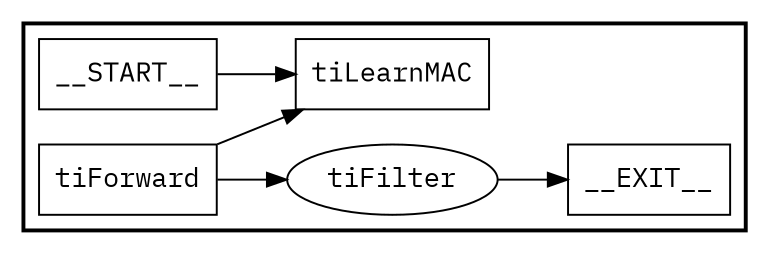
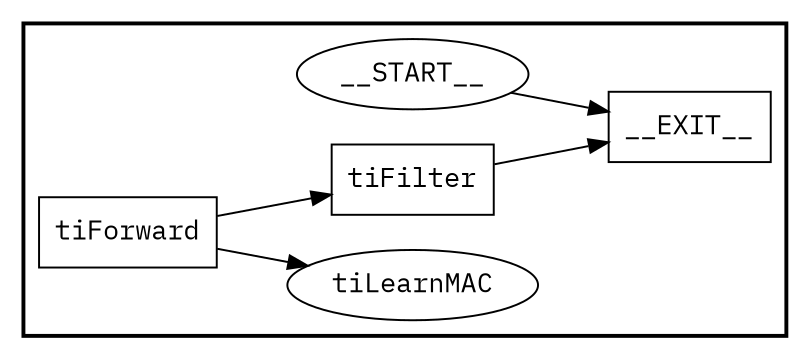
(128, 74) -> (413, 74)
(246, 74) -> (550, 100)
(392, 74) -> (413, 285)
(392, 180) -> (413, 180)
